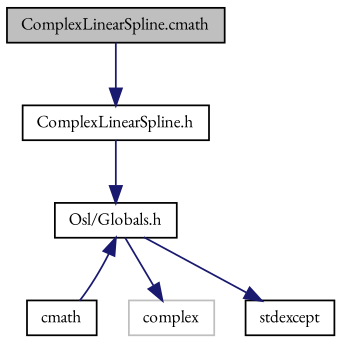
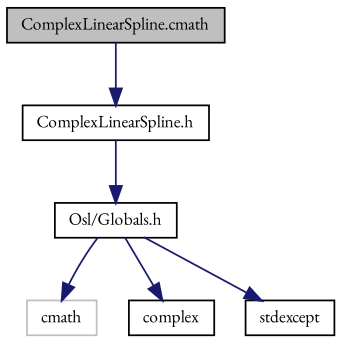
(95, 278) -> (82, 260)
(62, 318) -> (62, 318)
(172, 318) -> (172, 318)
